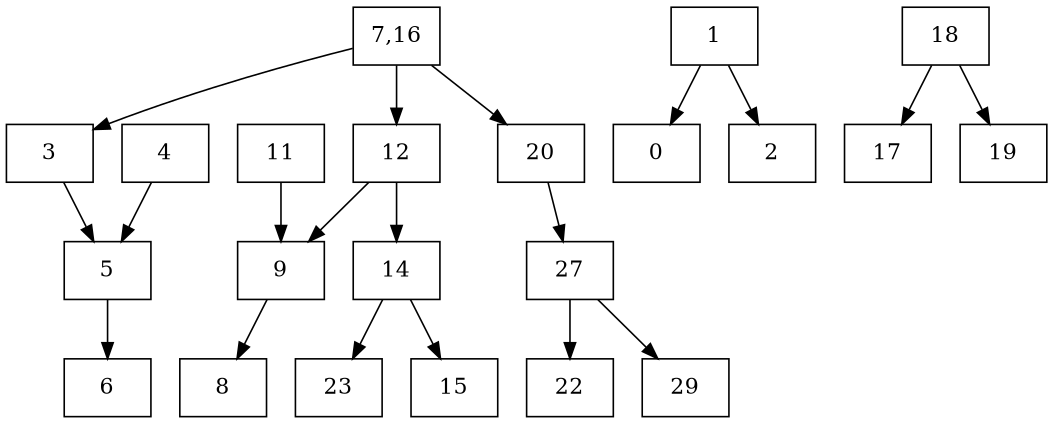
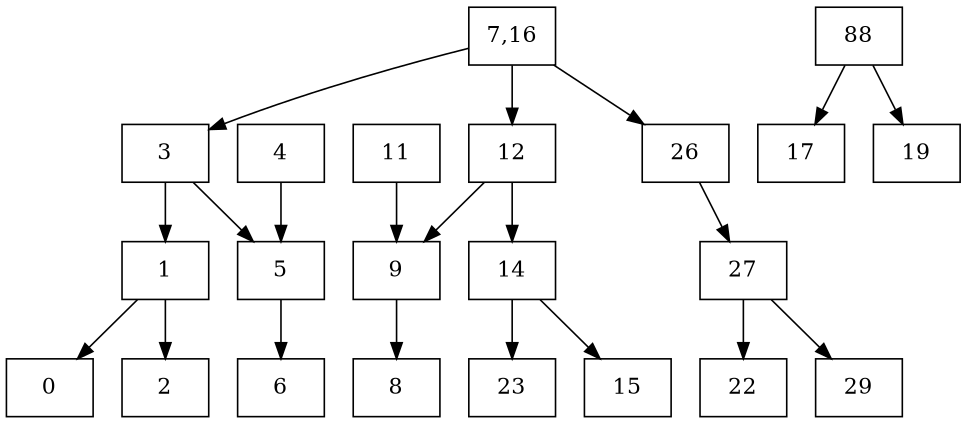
(946, 36) -> (859, 36)
(541, 153) -> (686, 153)
none -> (165, 204)
